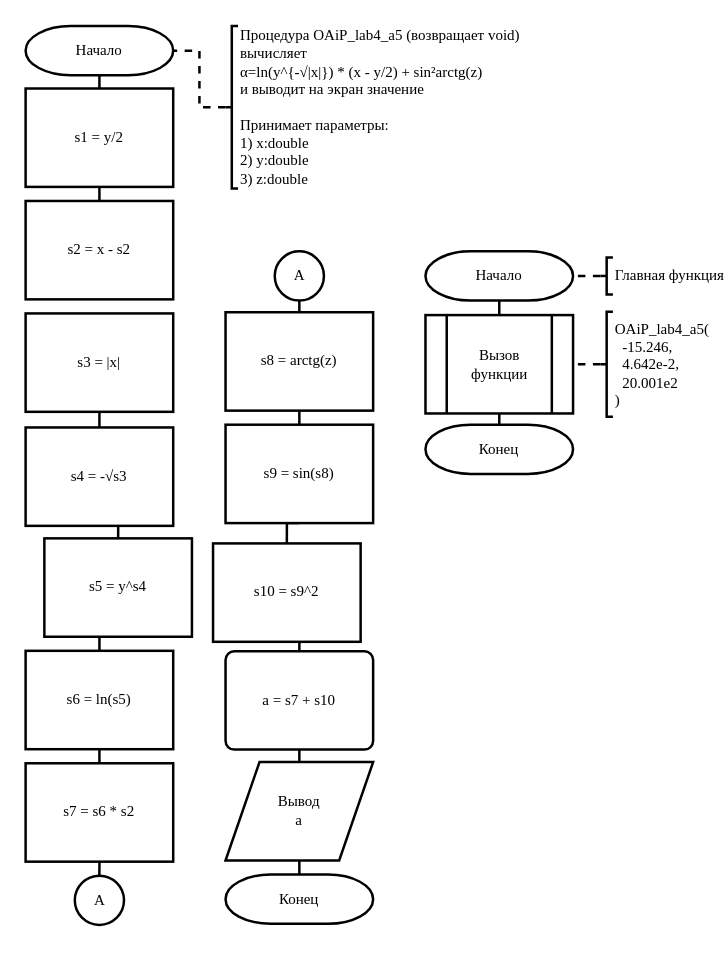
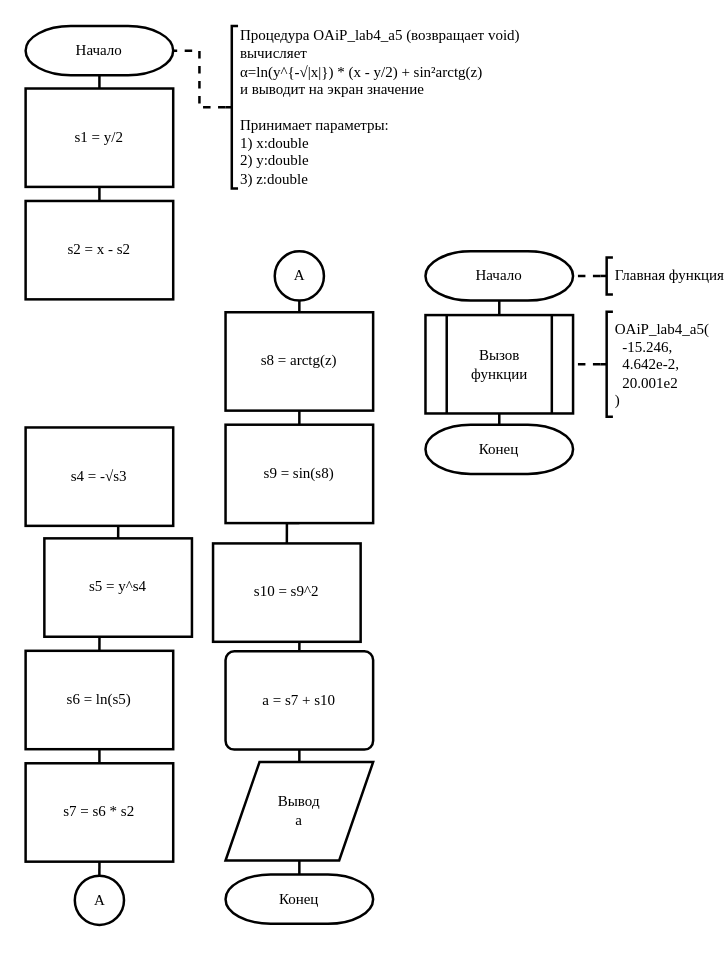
(99, 362) -> none
(99, 419) -> none
